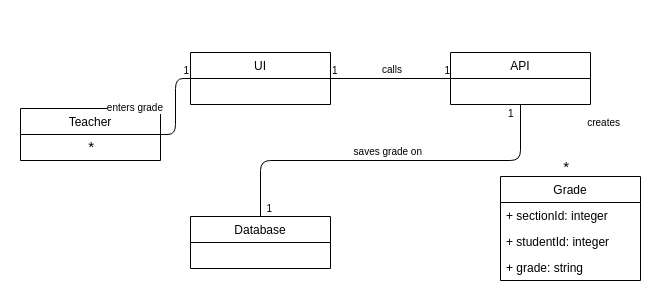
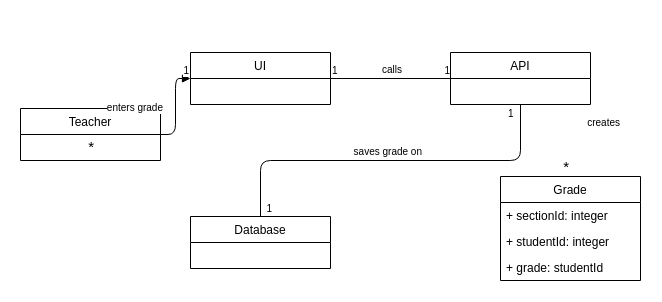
(182, 79) -> (178, 79)
(550, 268) -> (562, 268)
